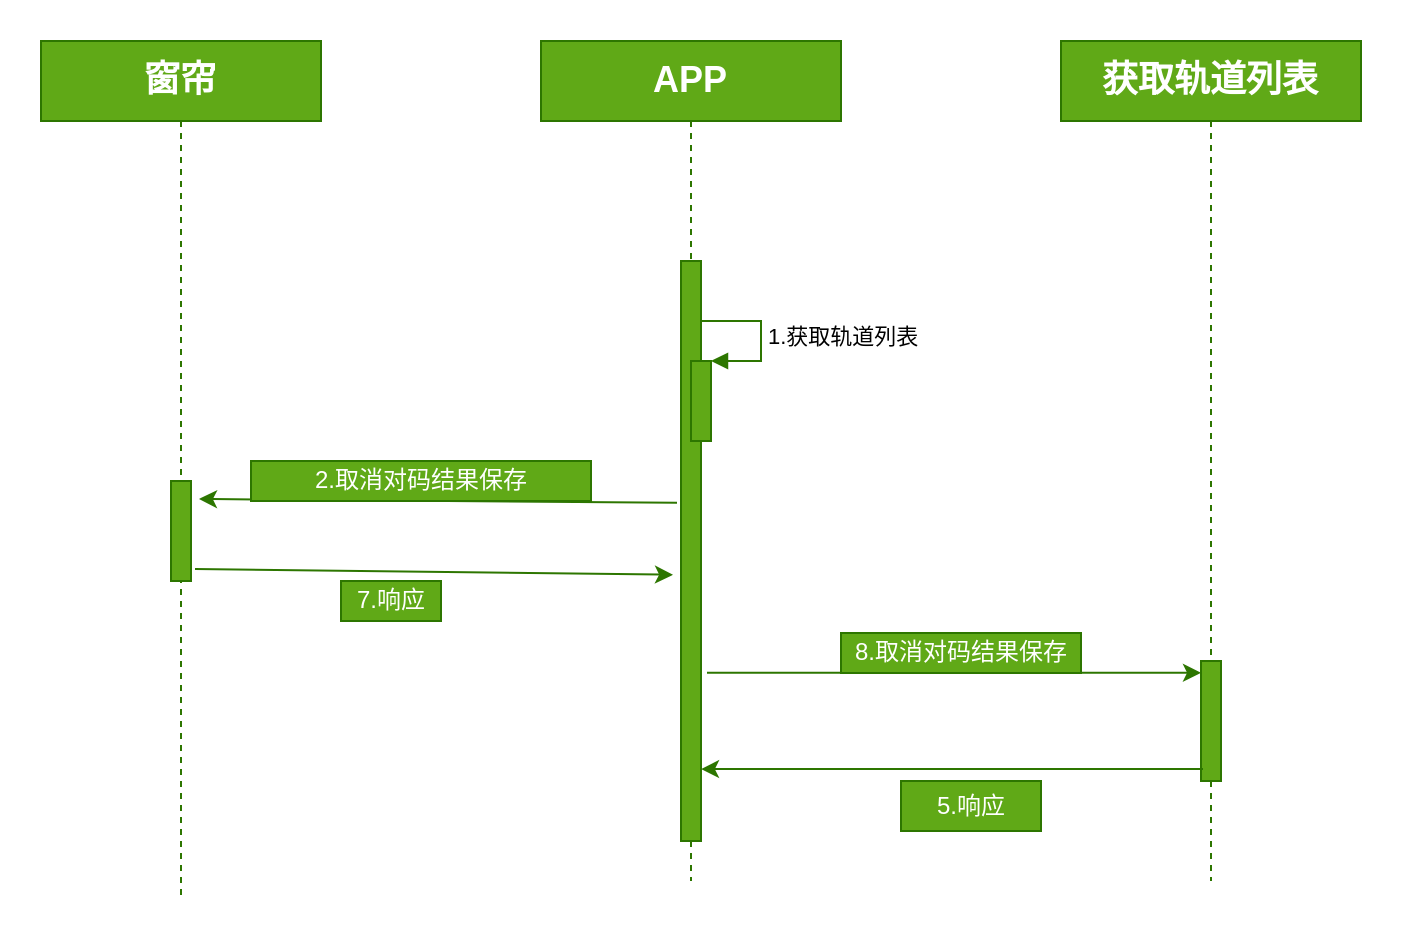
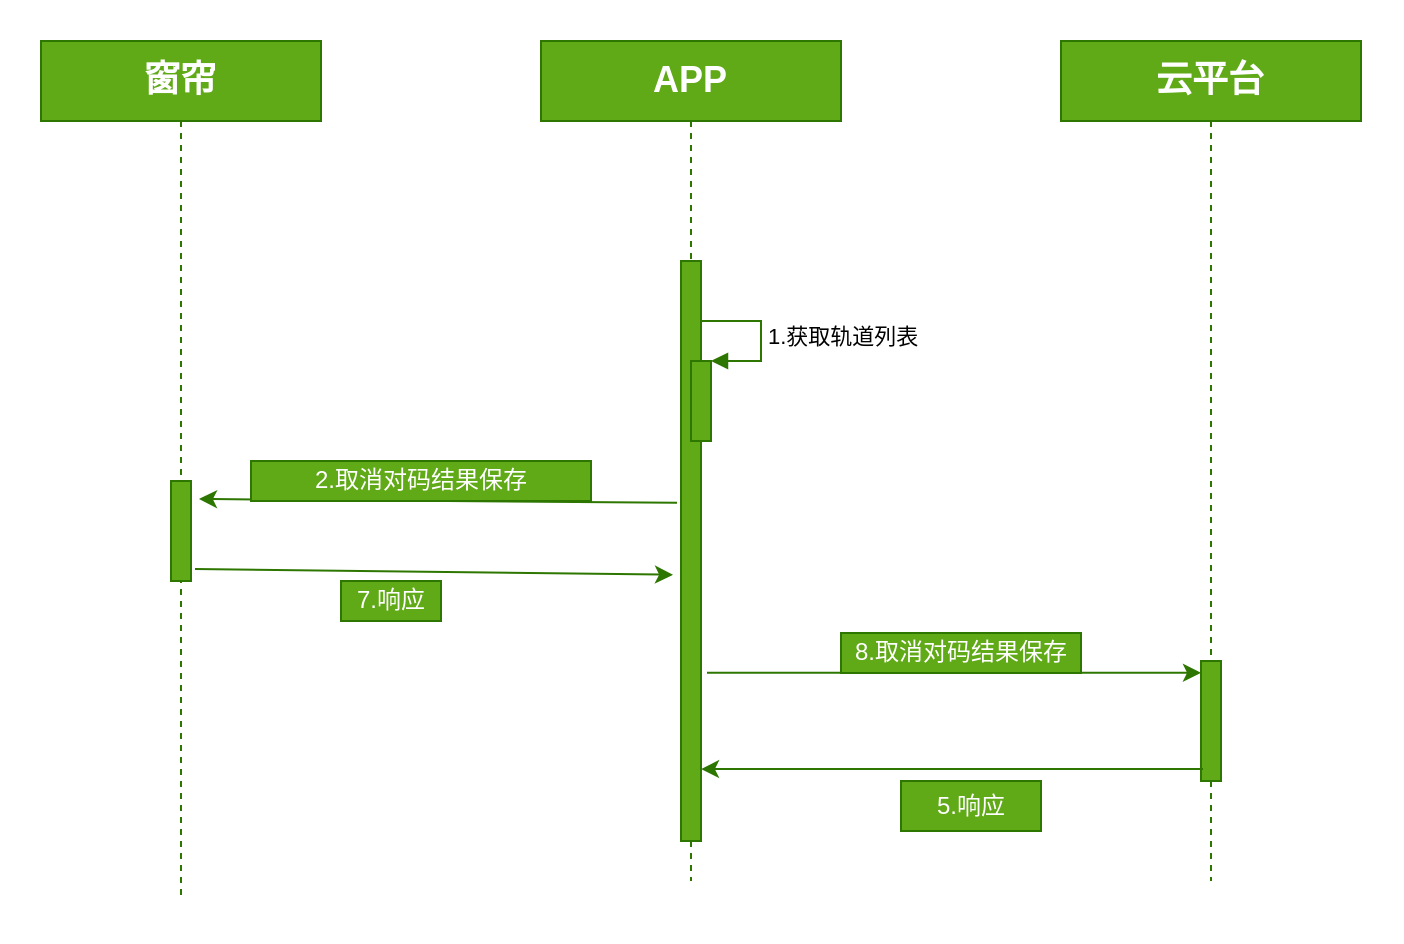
(1211, 81) -> (1211, 81)
